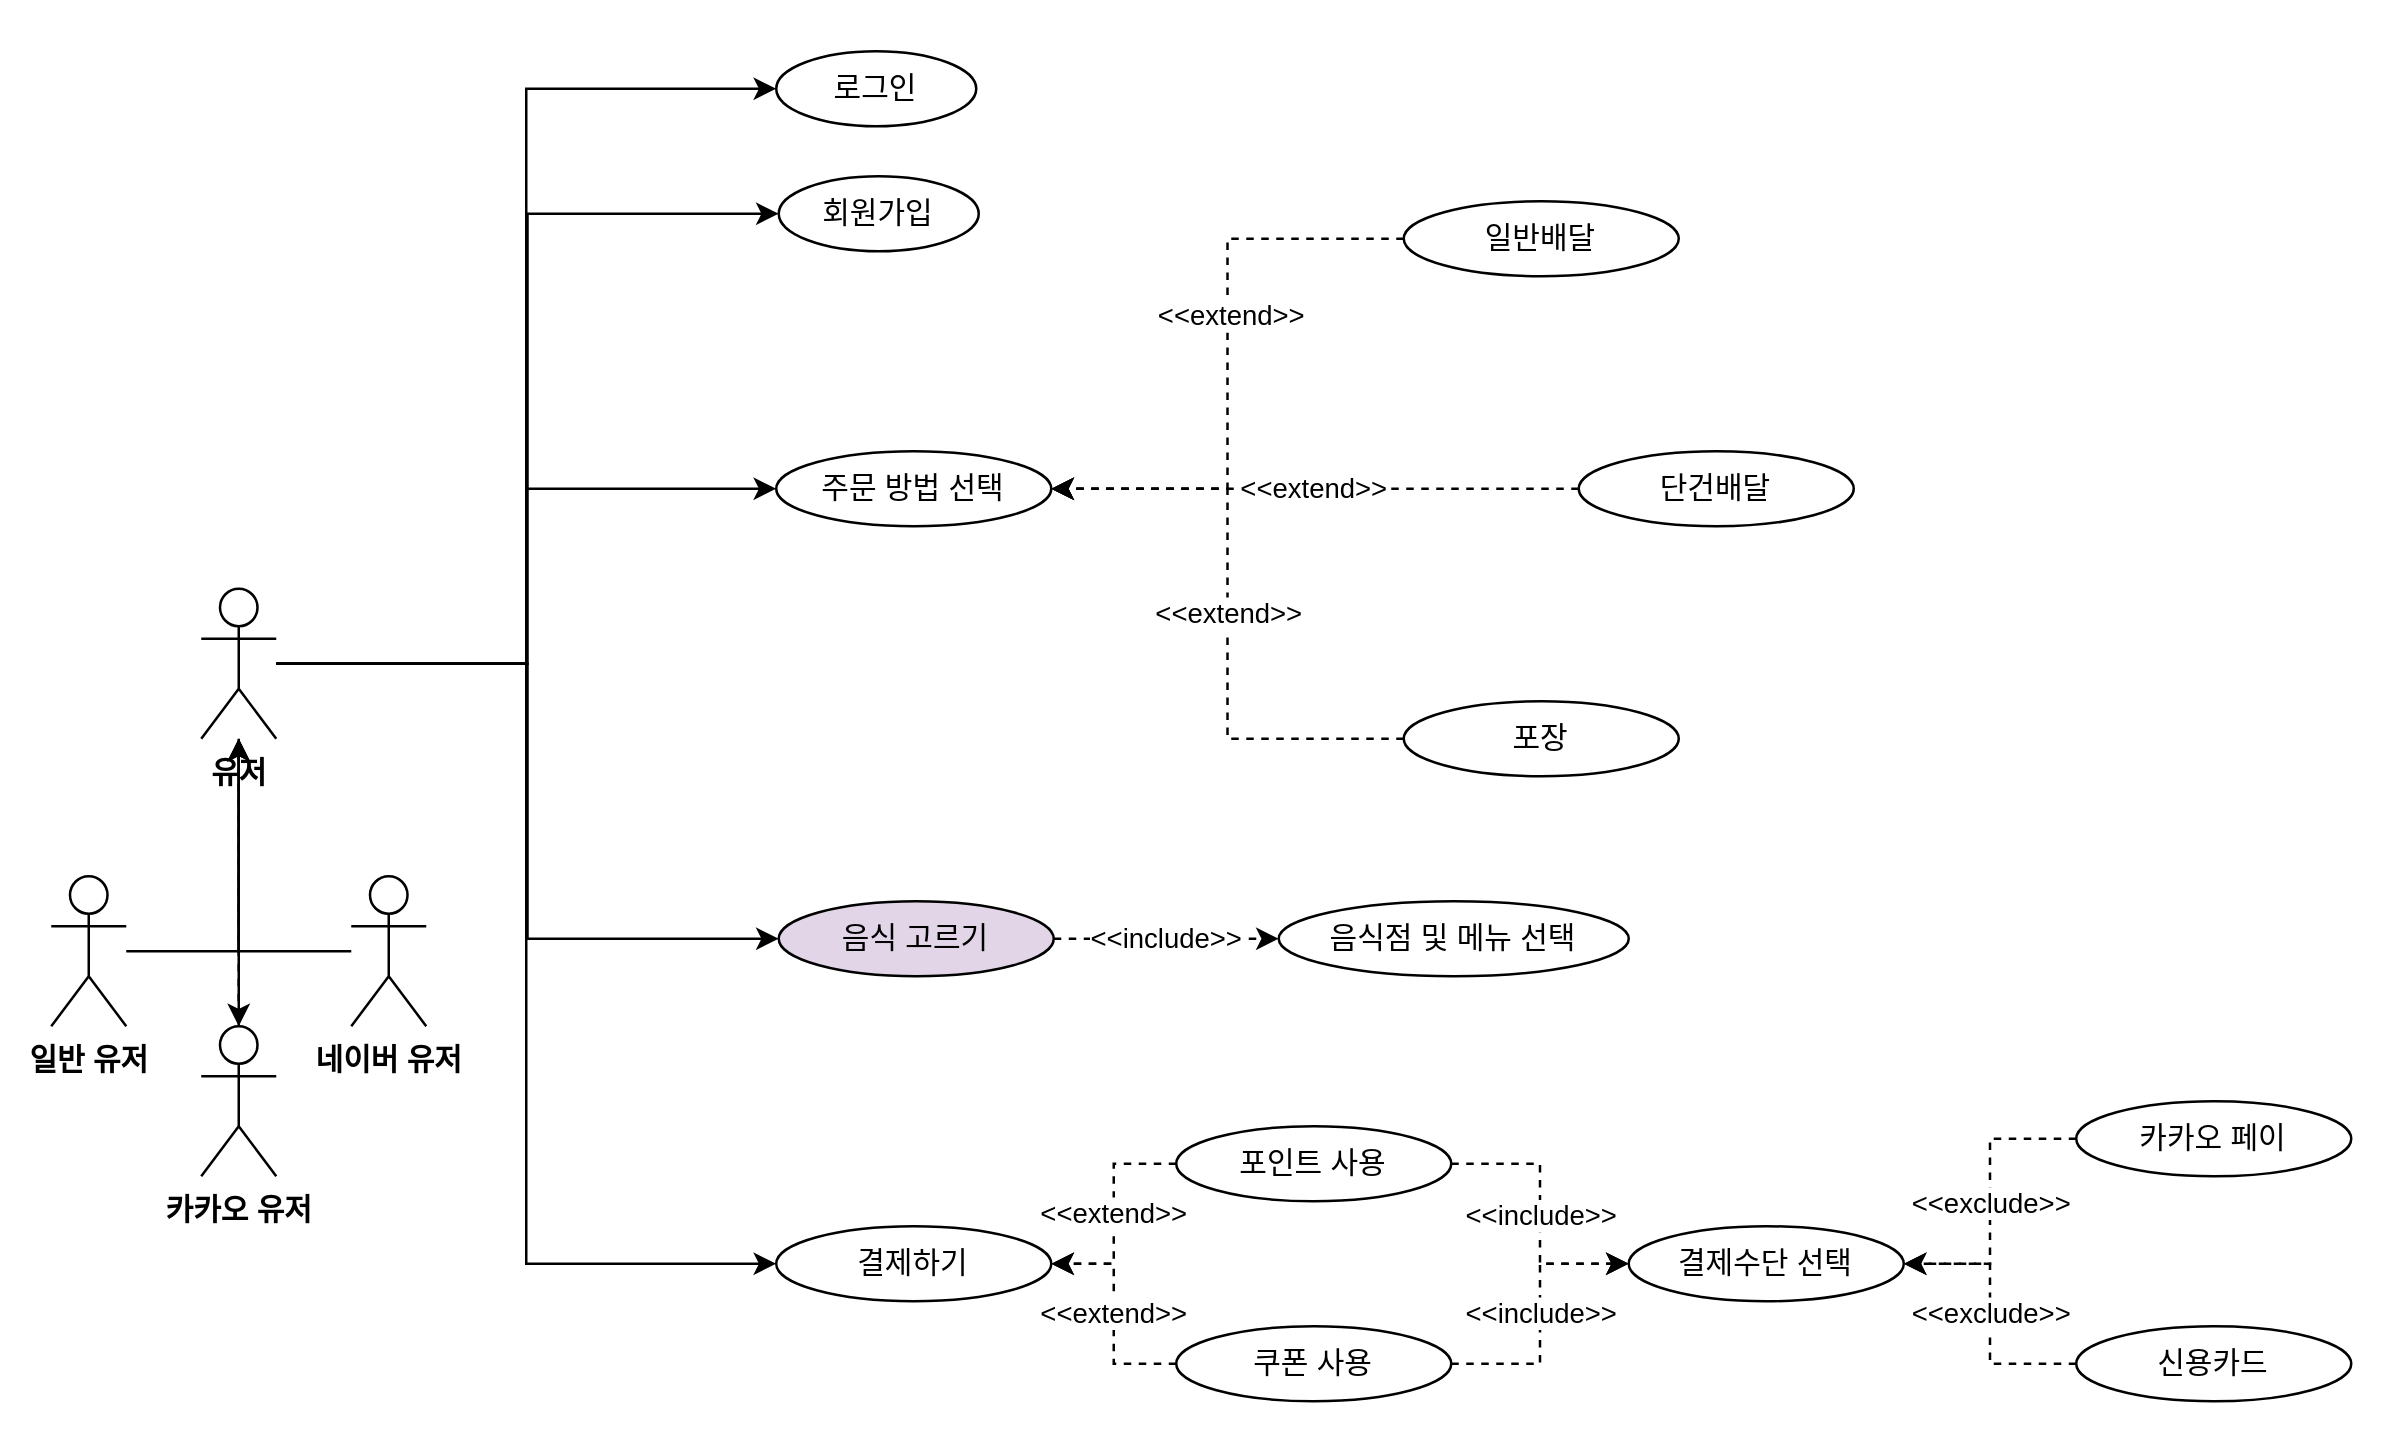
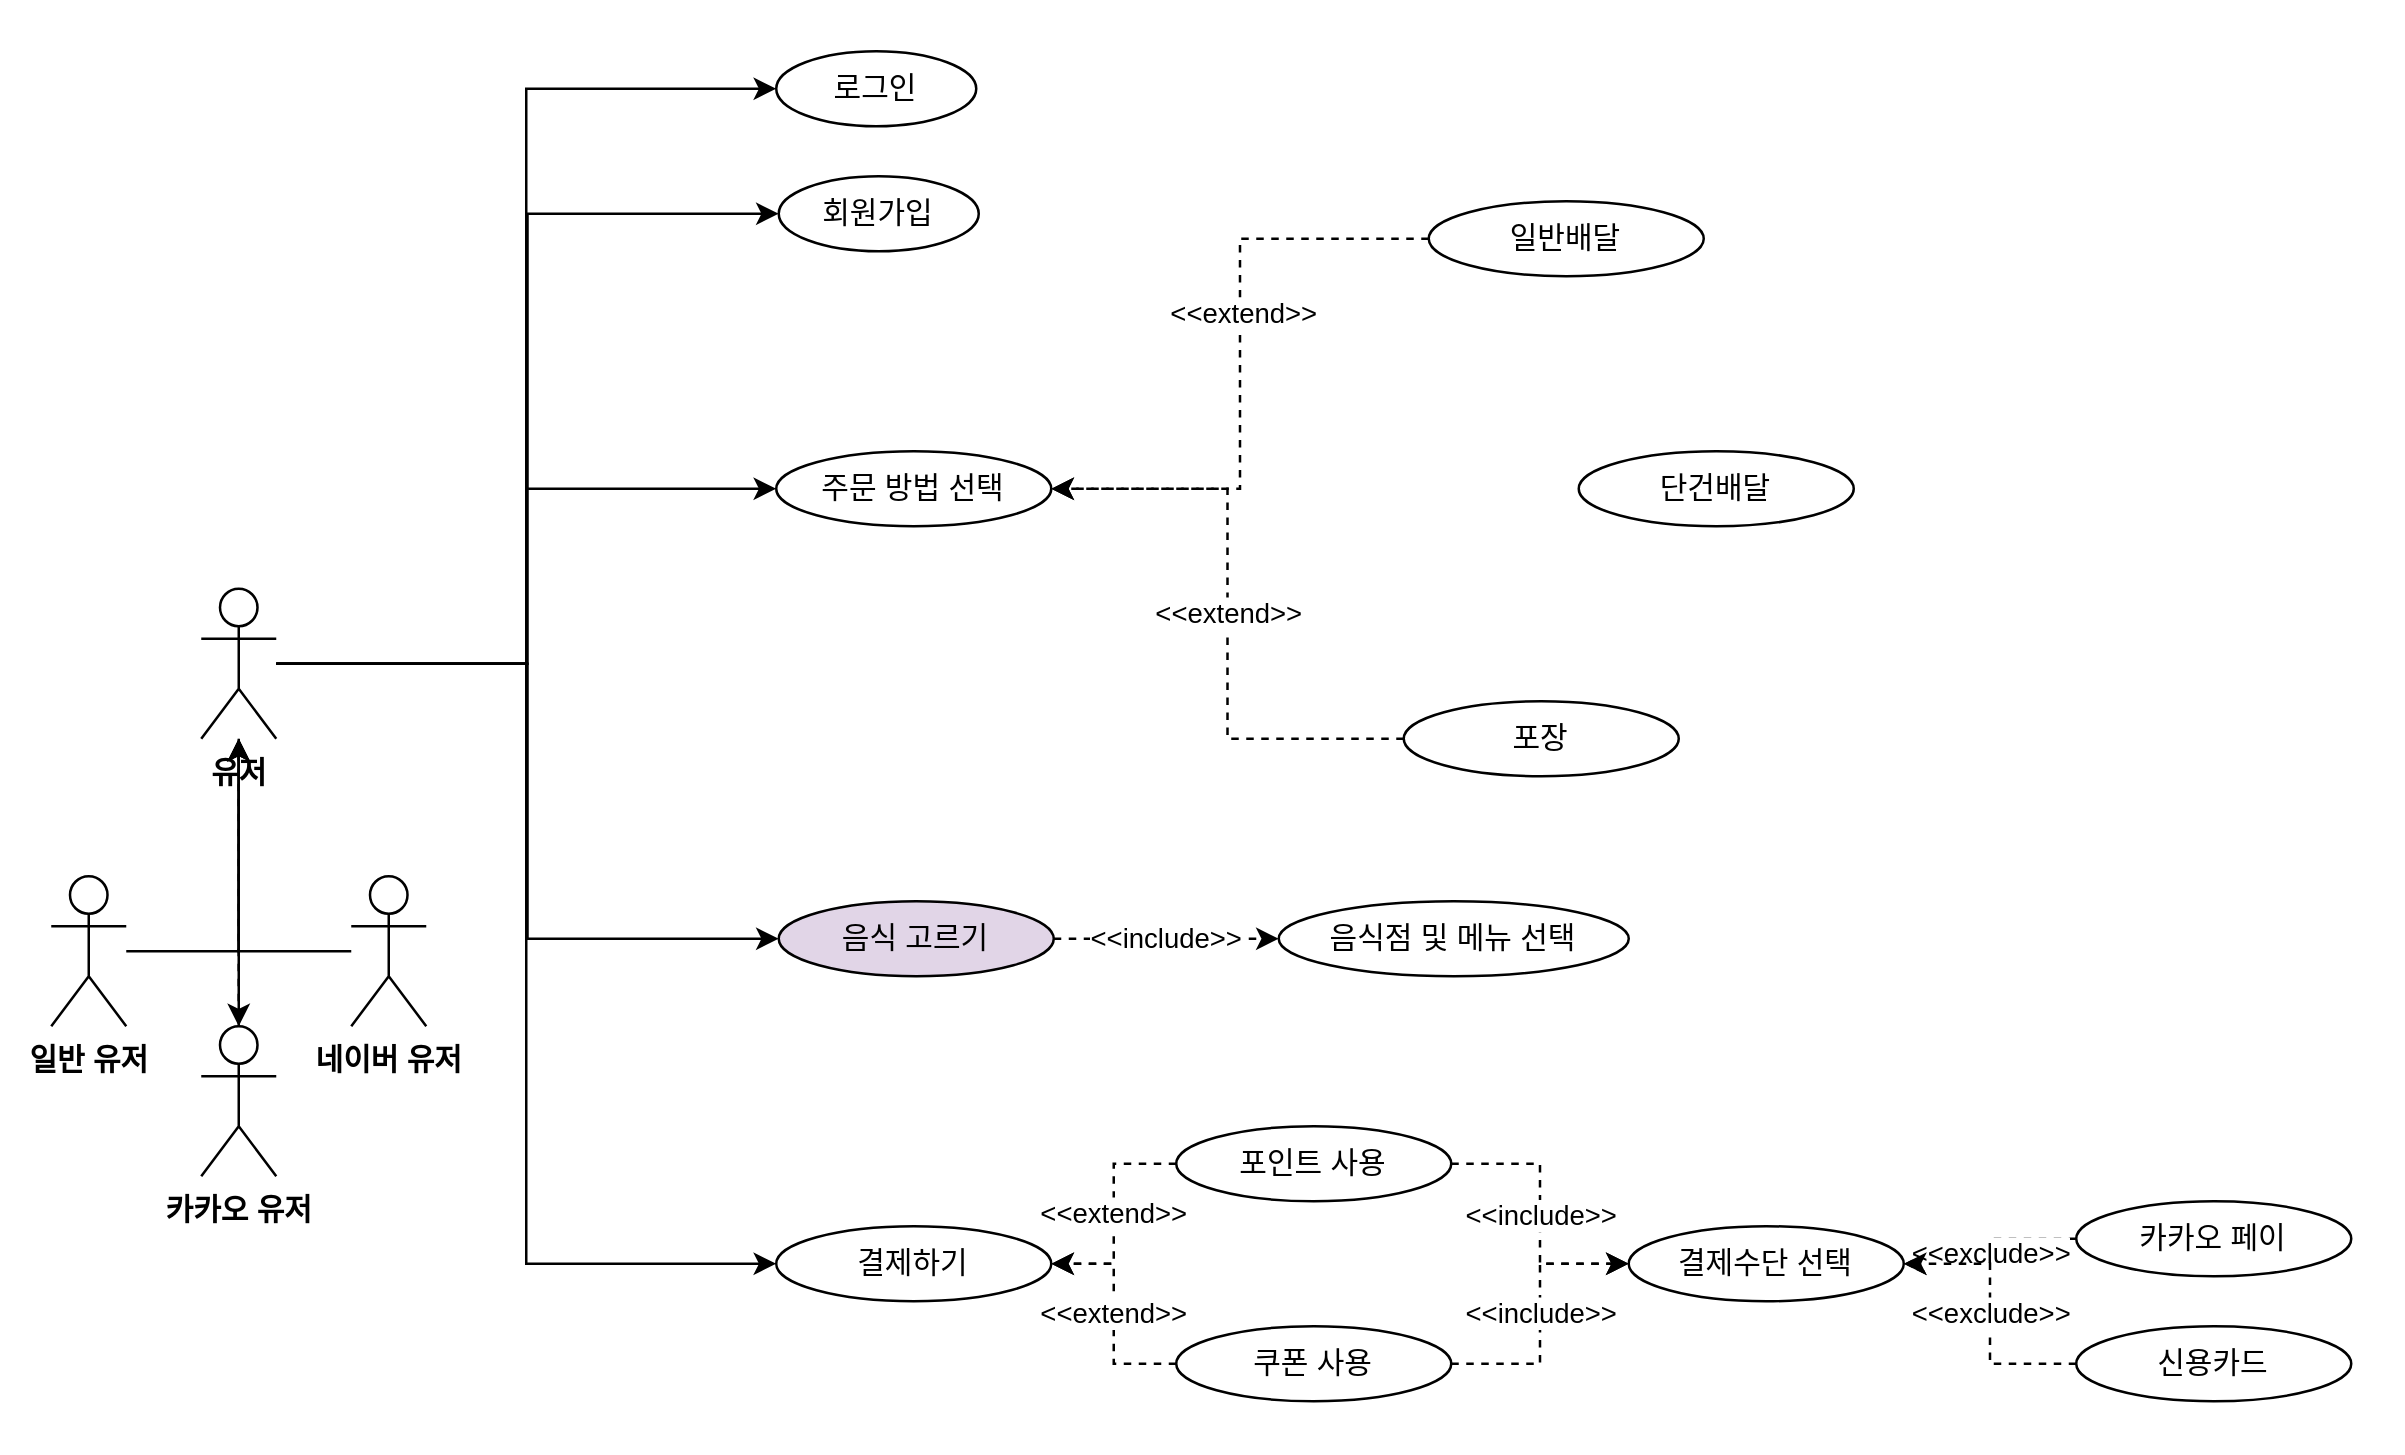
(1541, 239) -> (1566, 239)
(1411, 489) -> none
(2214, 1139) -> (2214, 1239)
